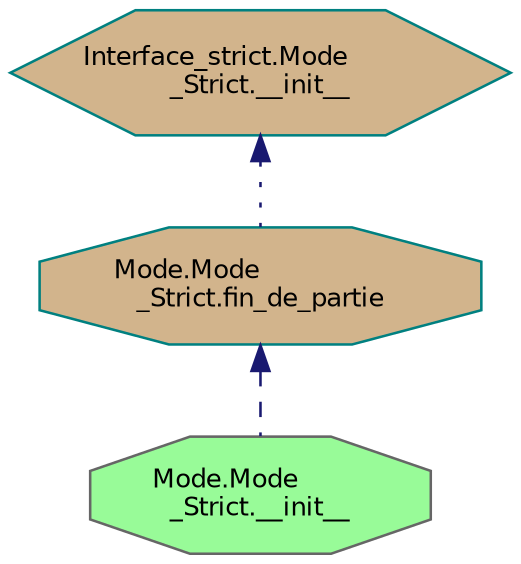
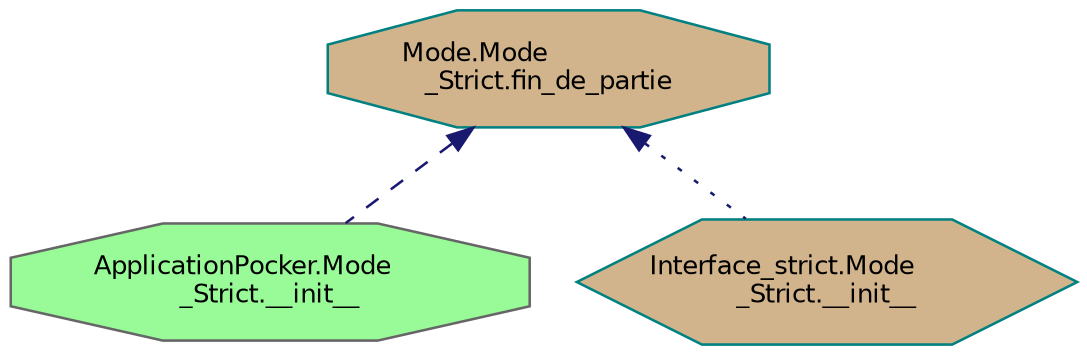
(260, 194) -> (695, 181)
(260, 495) -> (270, 282)
